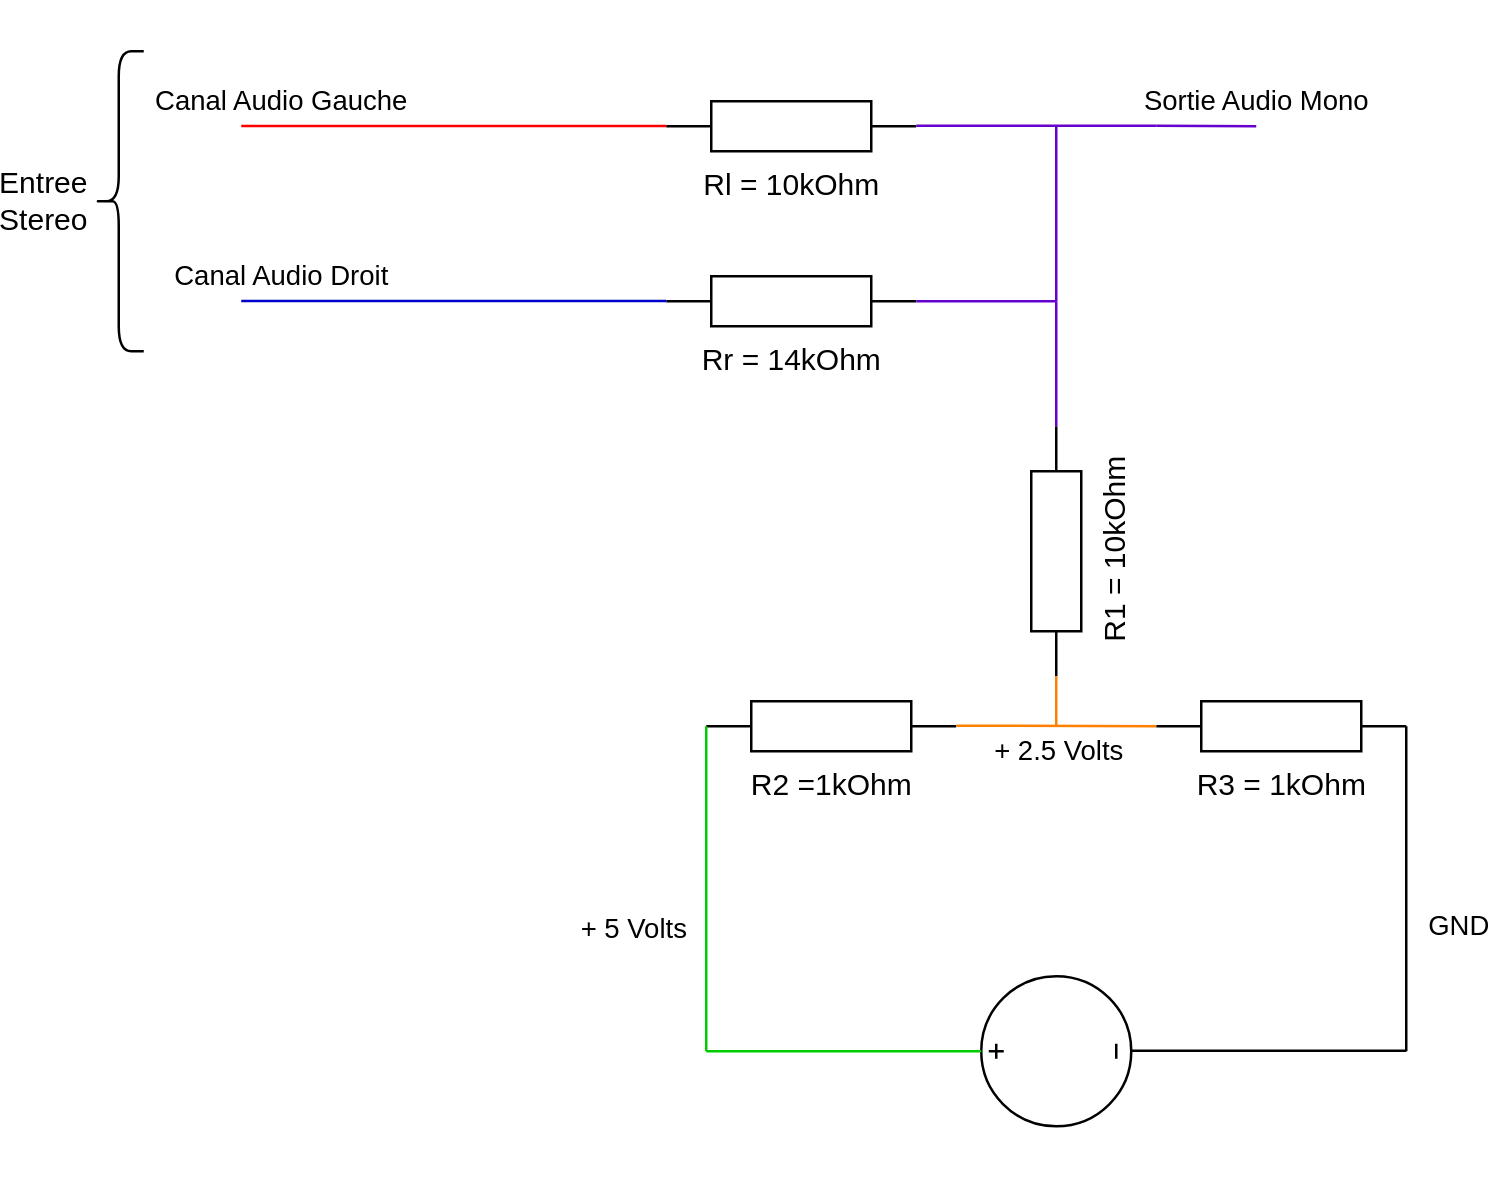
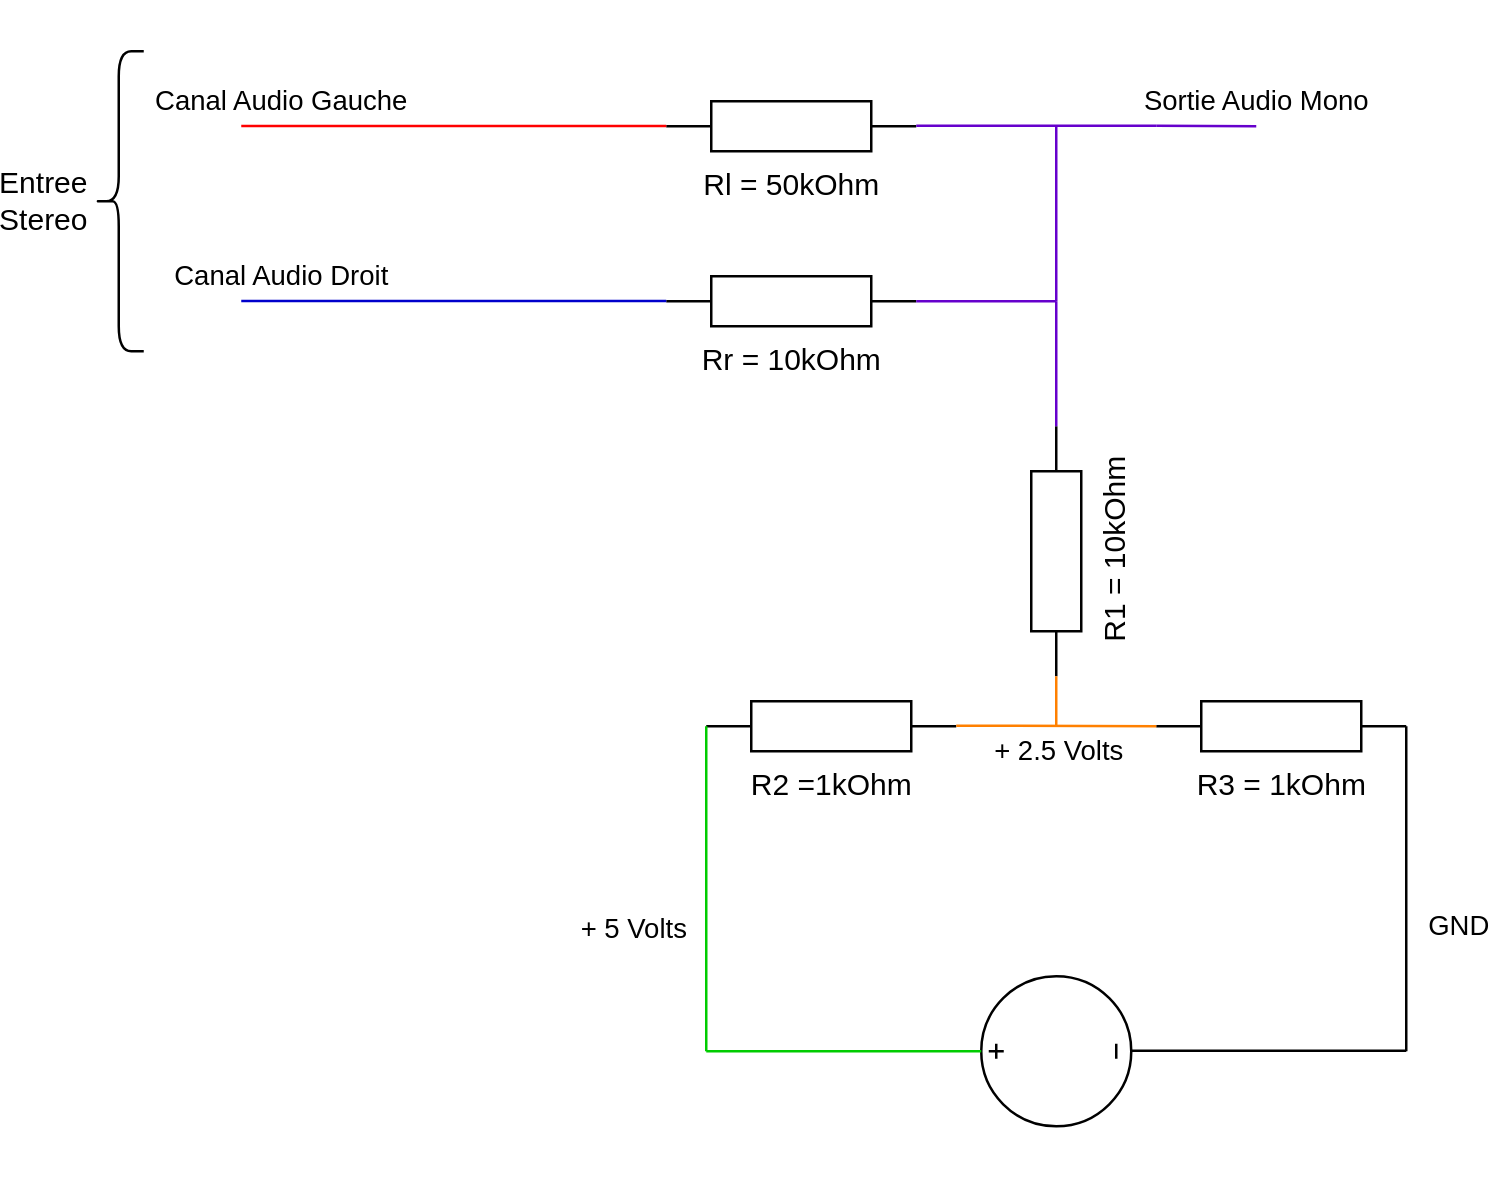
(793, 187) -> (793, 187)
(793, 362) -> (793, 362)
